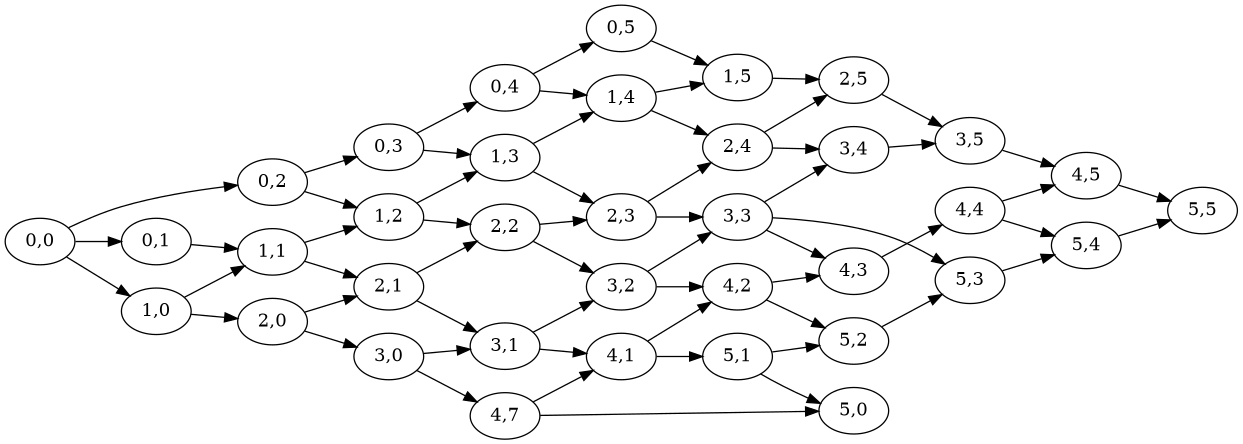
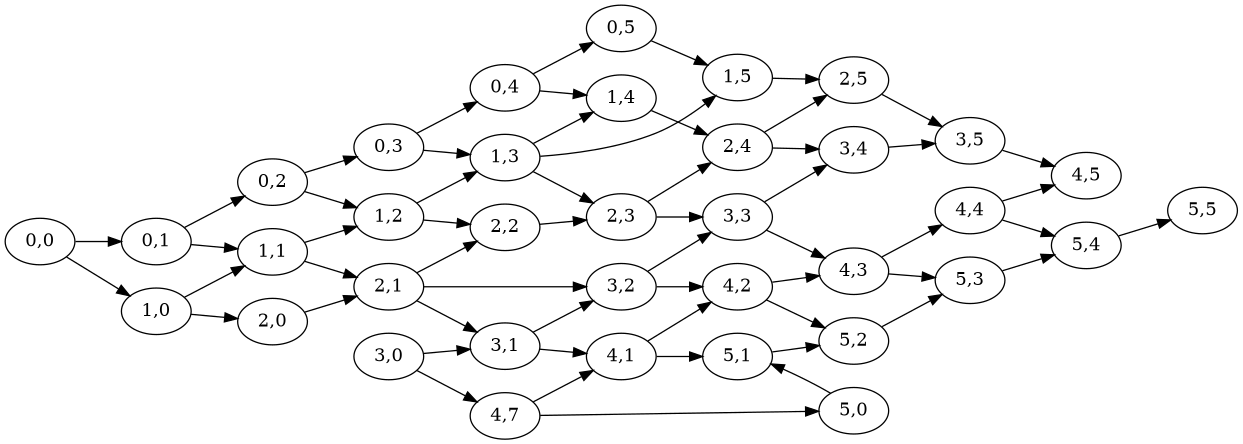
(673, 89) -> (627, 143)
(1138, 191) -> none
(145, 201) -> (209, 215)
(856, 228) -> (905, 275)
(557, 254) -> (499, 287)
(325, 337) -> none
(784, 387) -> (807, 381)
